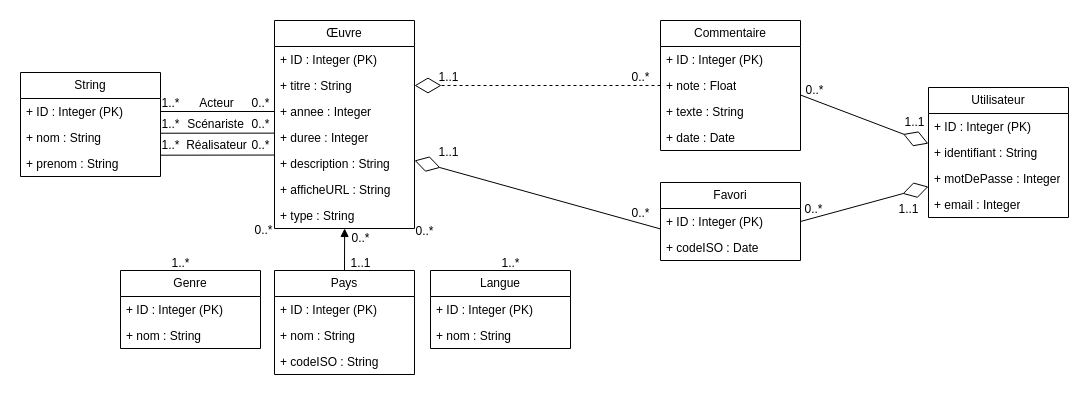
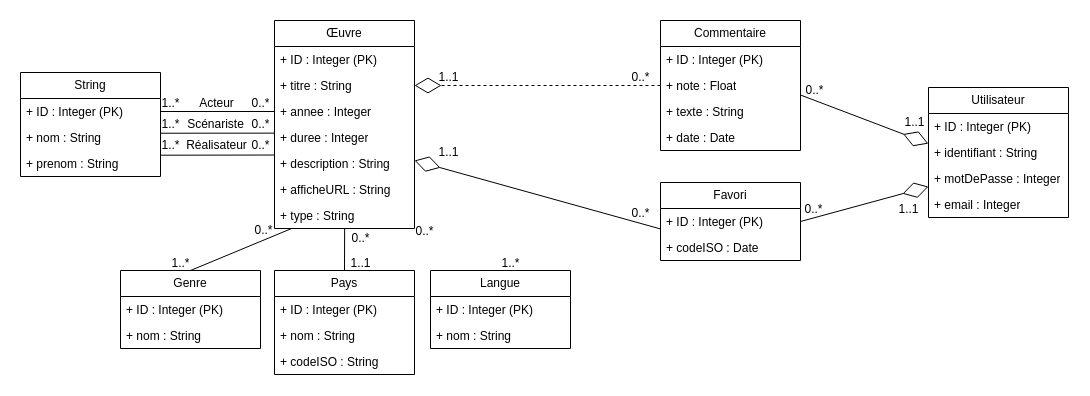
(345, 238) -> (345, 233)
none -> (243, 249)
